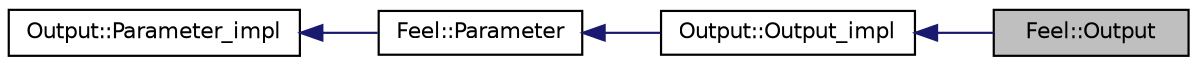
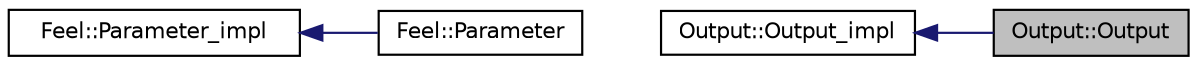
(154, 33) -> (154, 33)
(633, 33) -> none
(1091, 33) -> (1091, 33)
